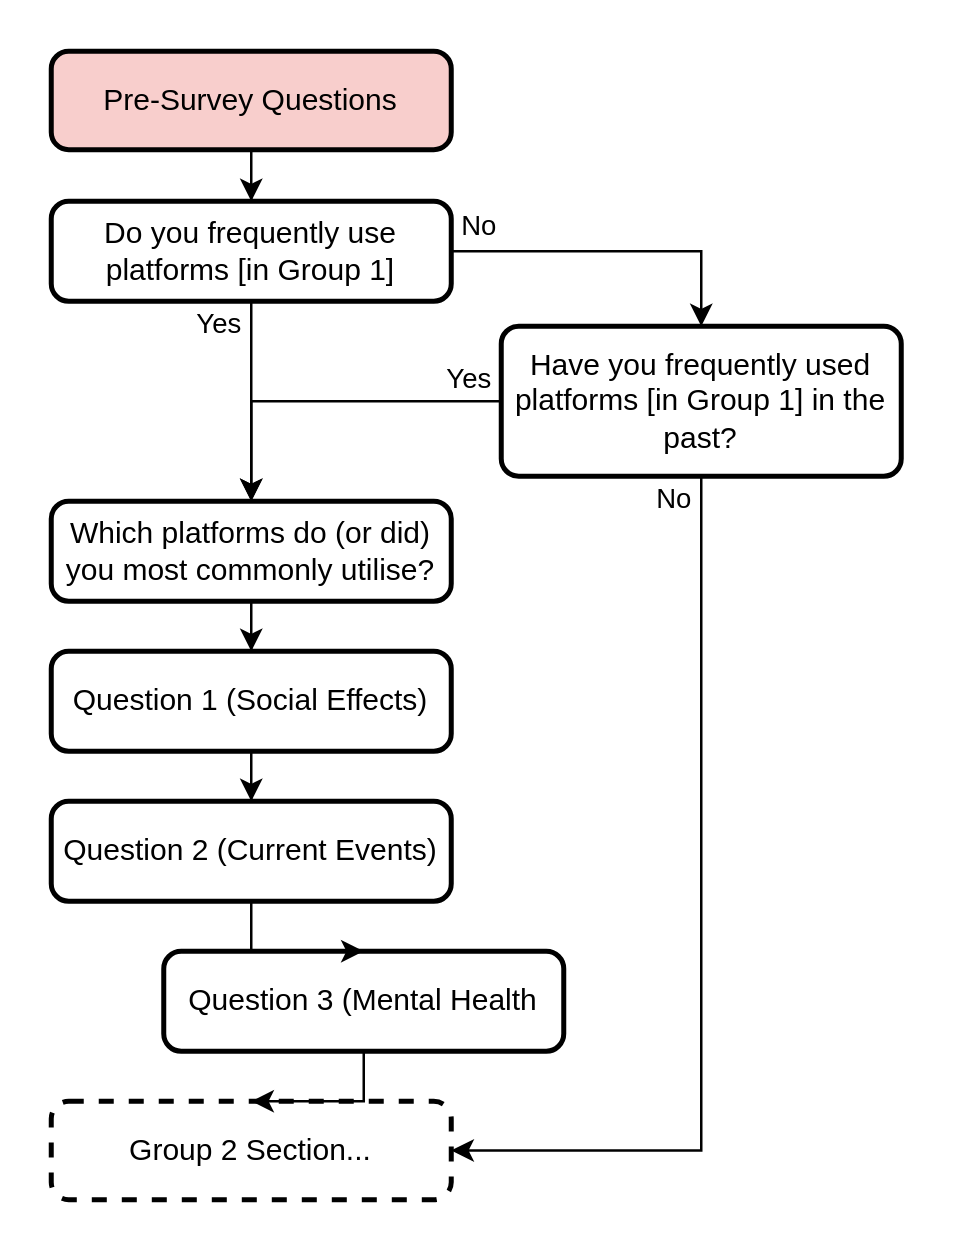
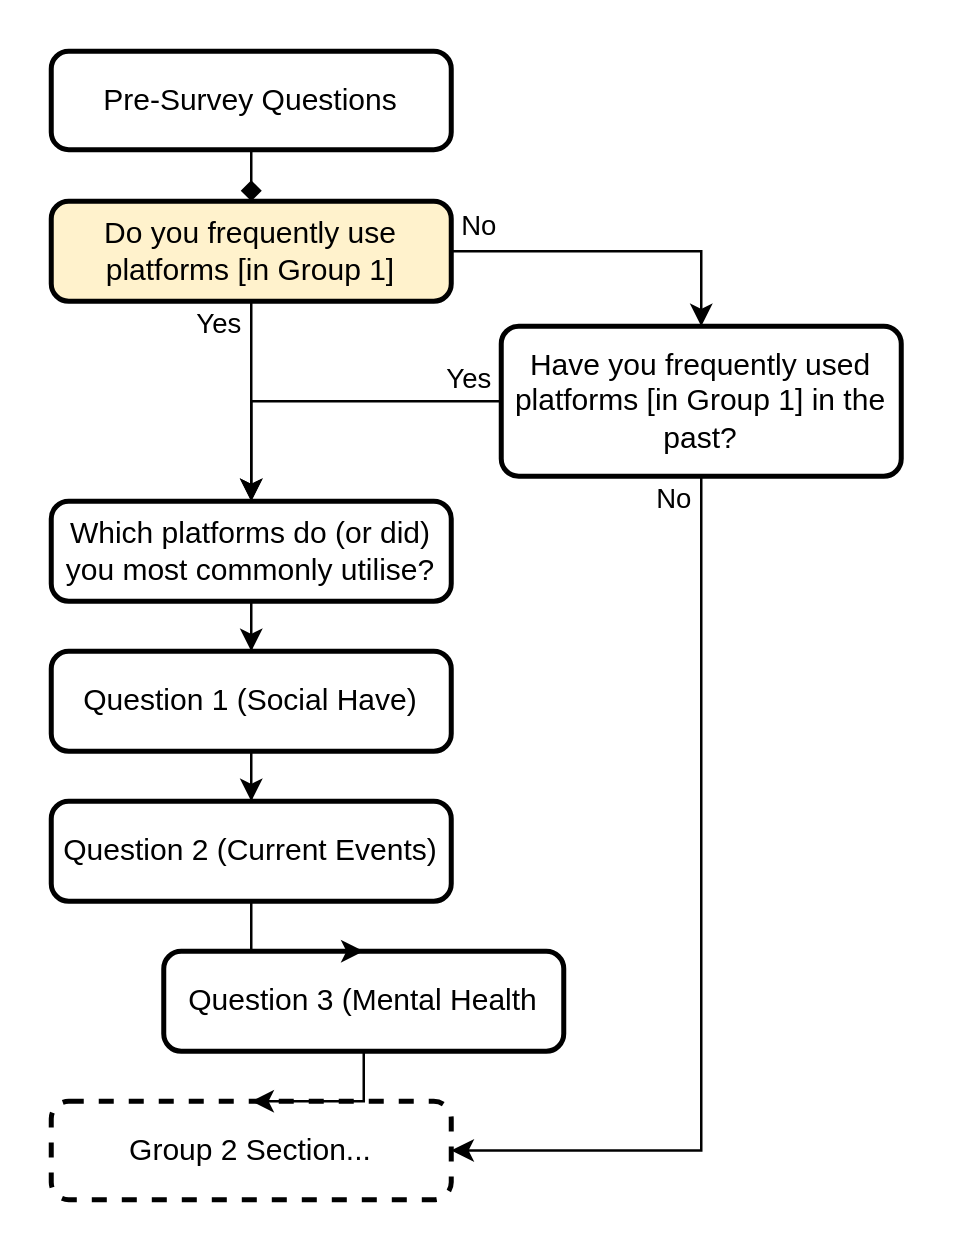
(251, 100) -> (251, 100)
(251, 182) -> (251, 181)
(251, 251) -> (251, 251)
(251, 701) -> (251, 701)
